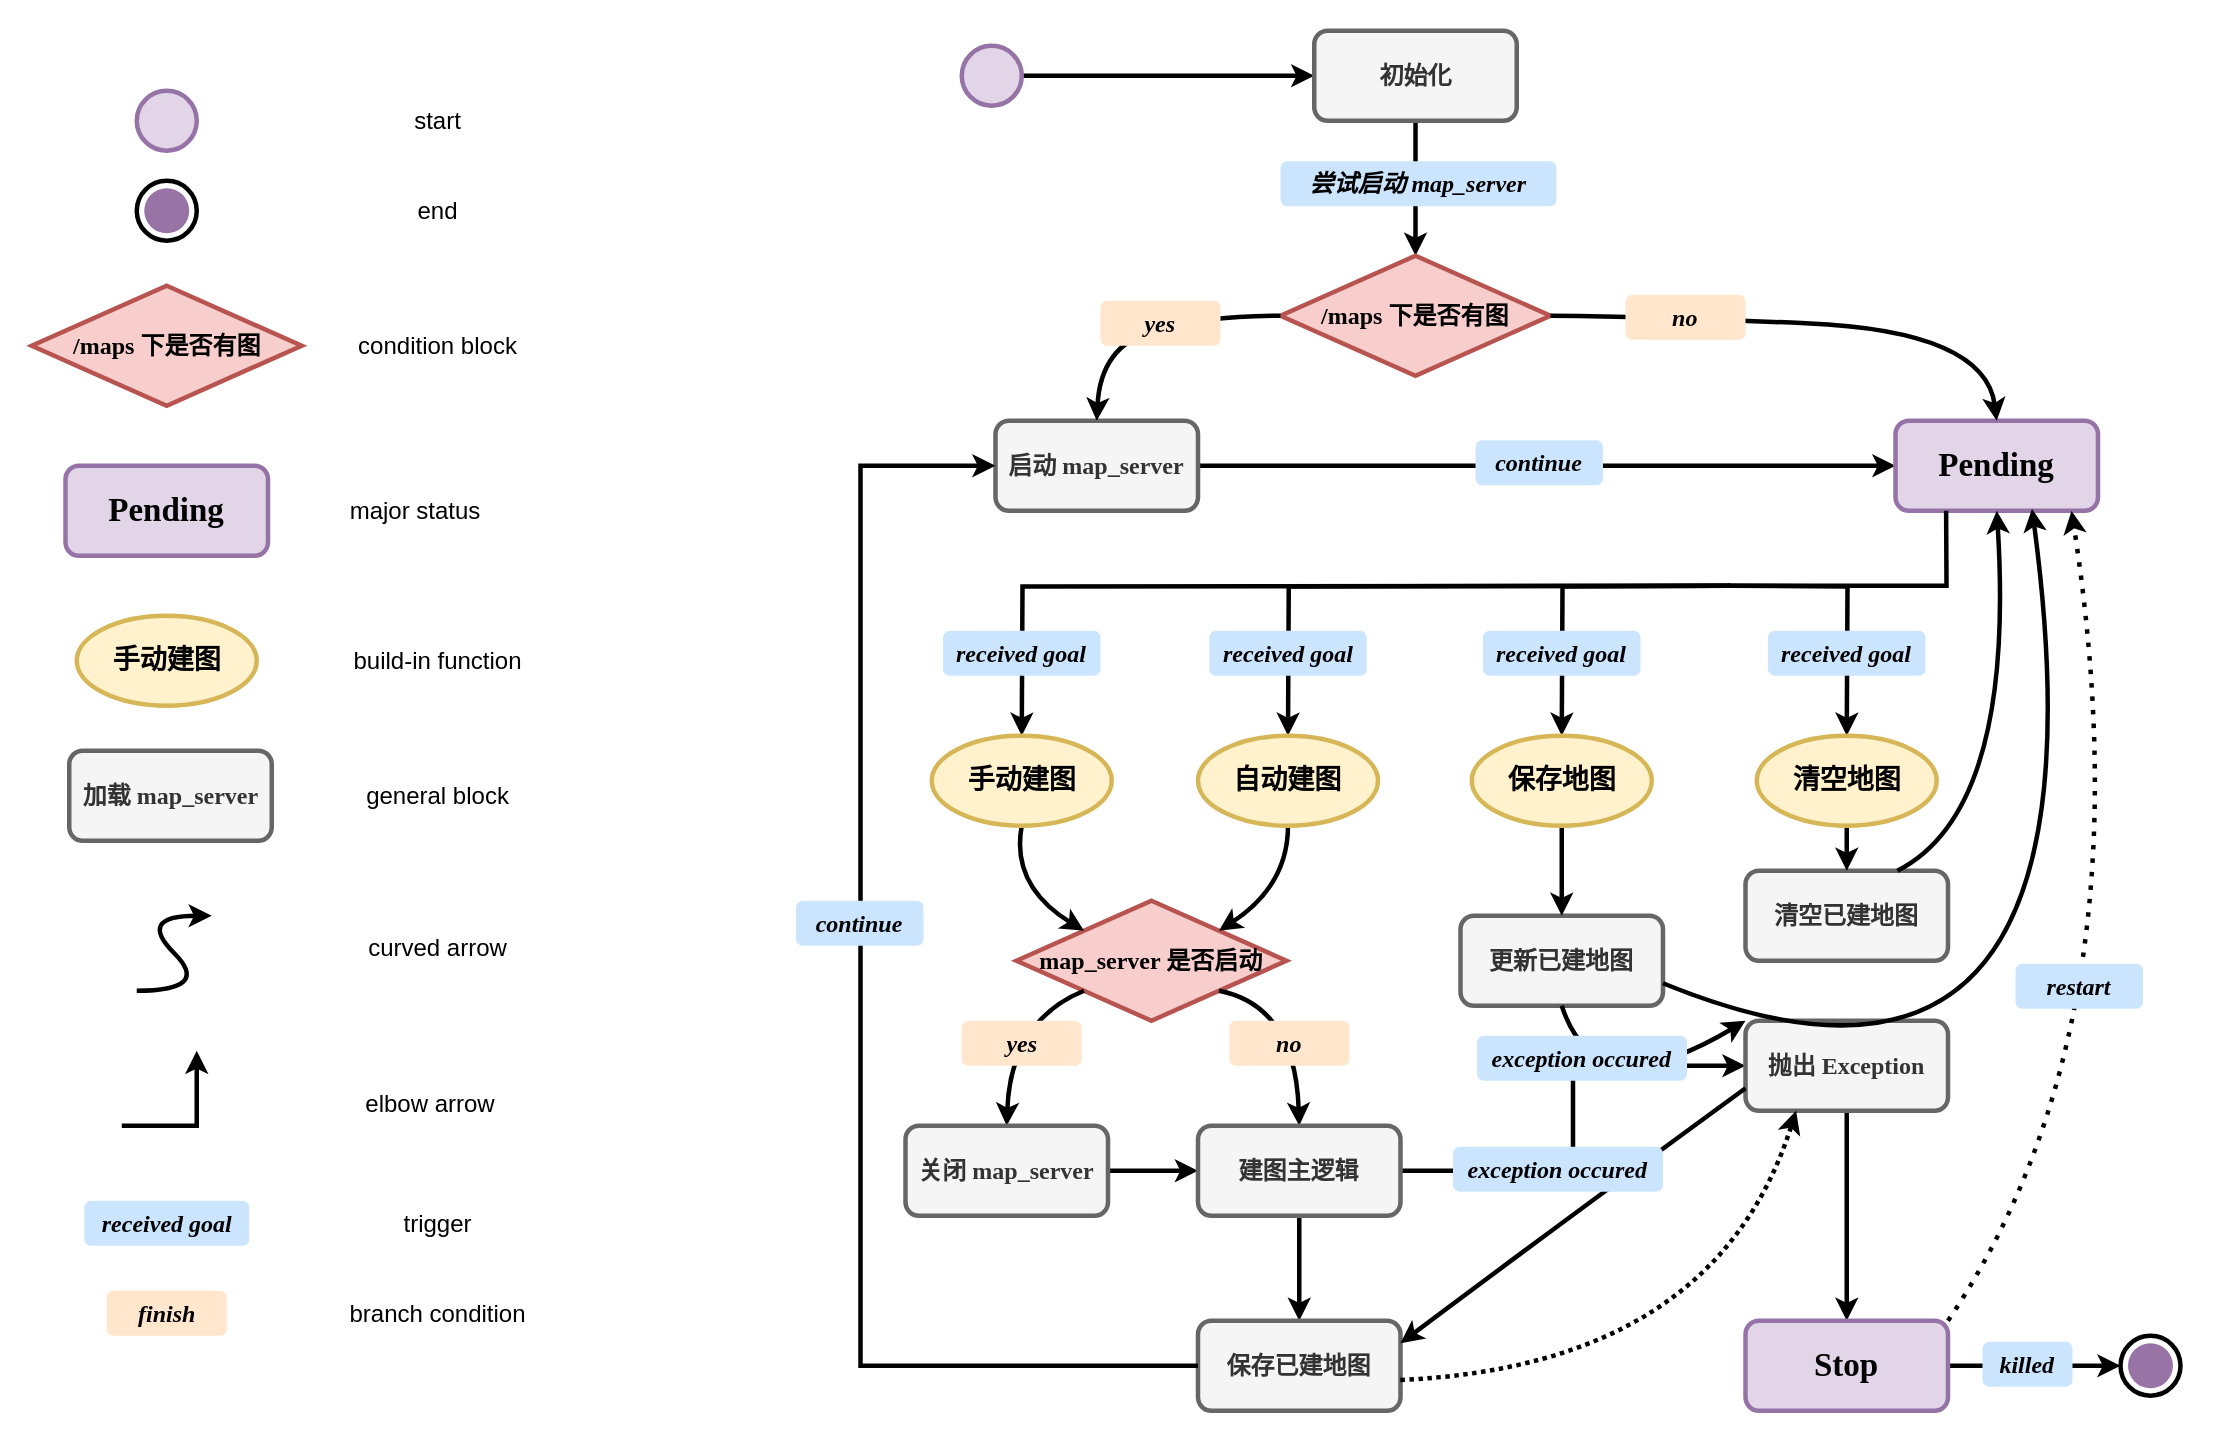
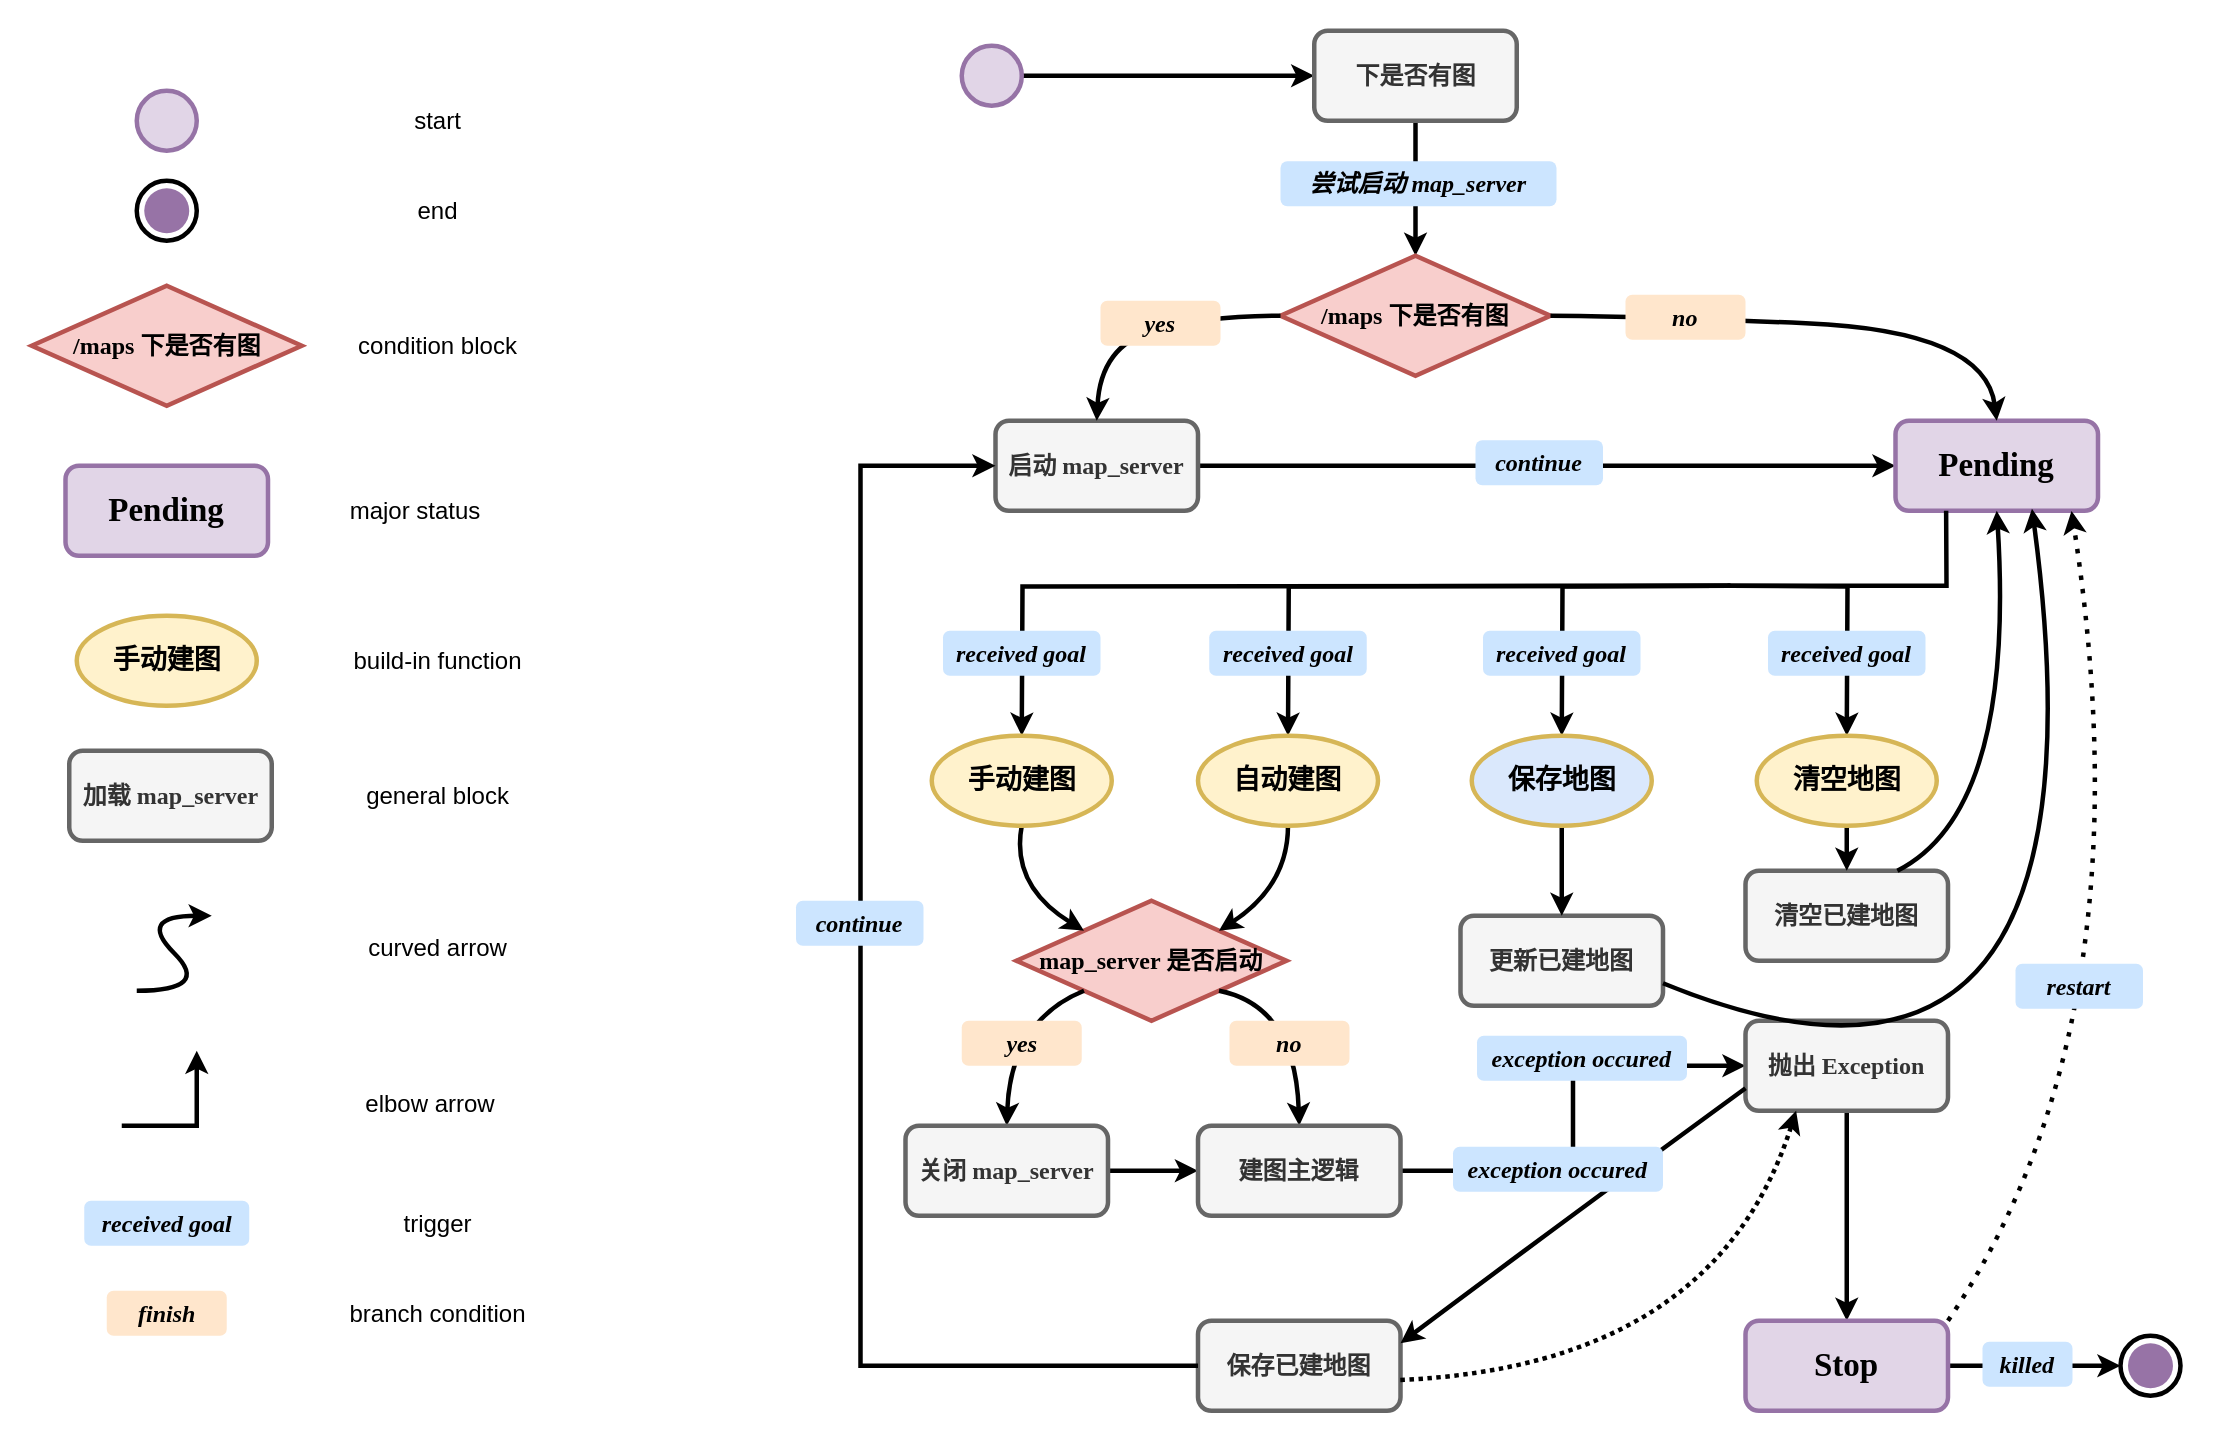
(1416, 76) -> (1416, 76)
(1562, 781) -> (1562, 781)
(1709, 1041) -> none
(1299, 1260) -> none
